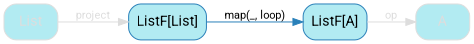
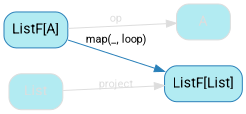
(250, 22) -> (111, 54)
